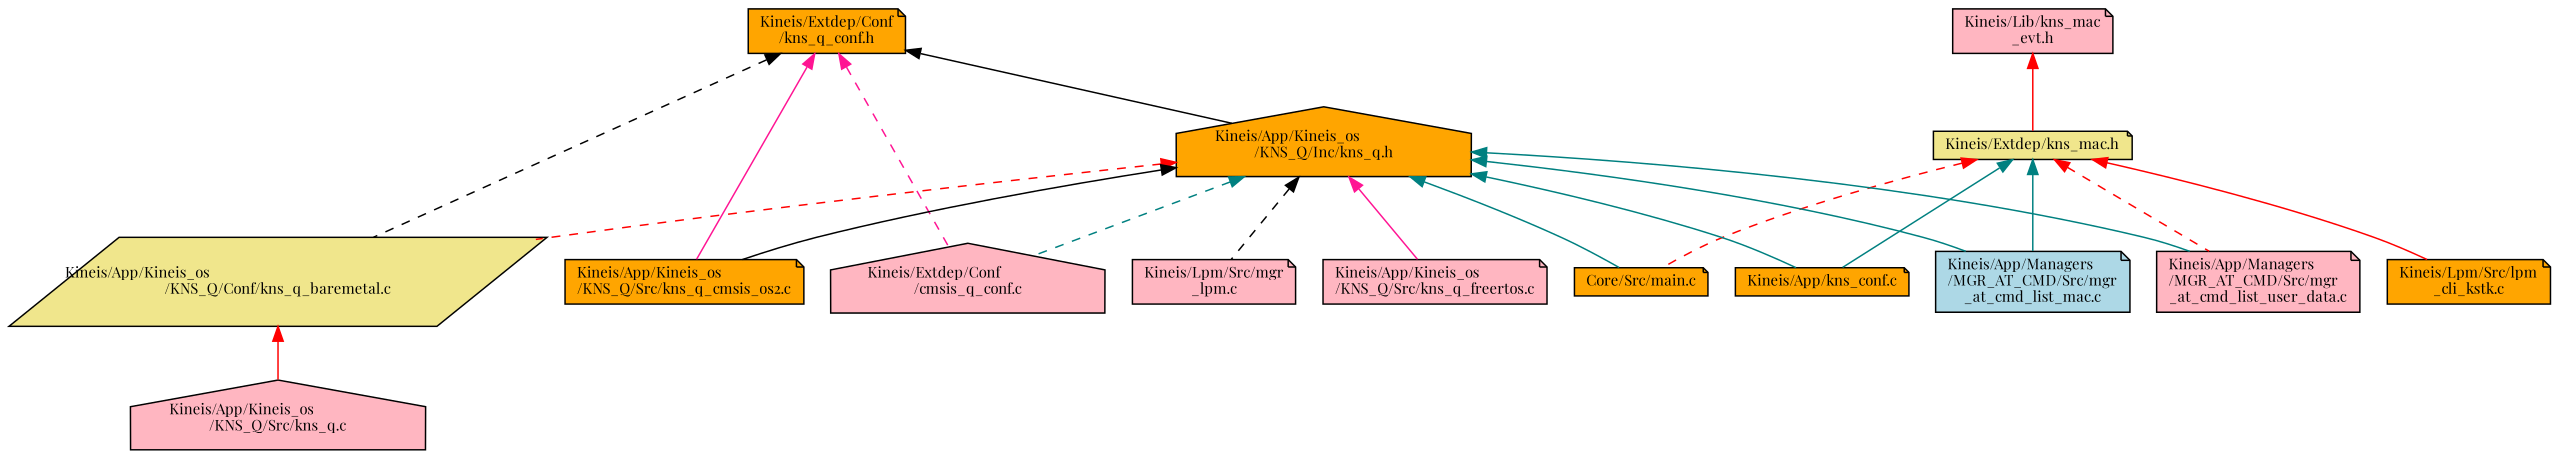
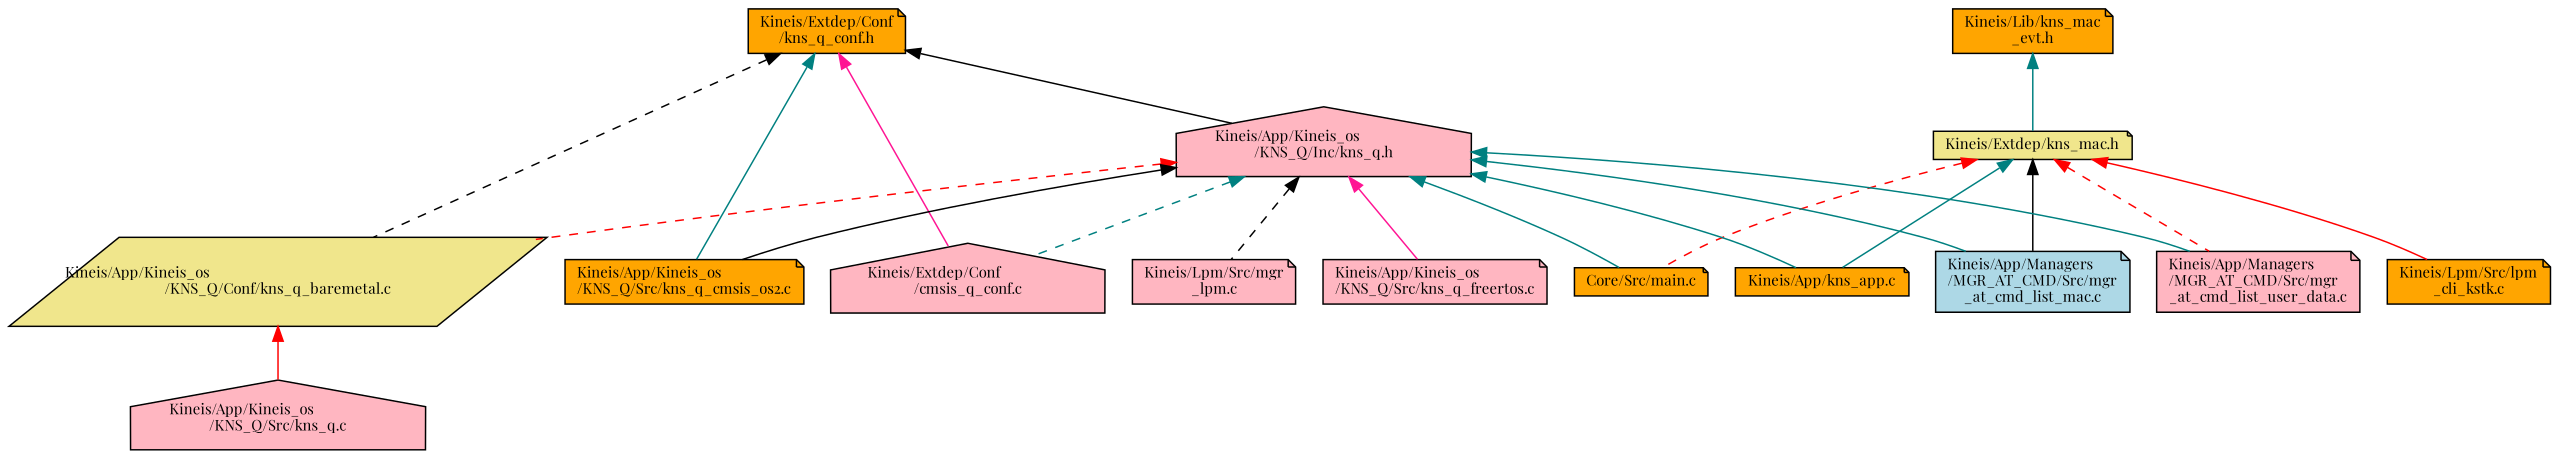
(2033, 31) -> (2033, 31)
(2033, 100) -> (2033, 100)
(1324, 145) -> (1324, 145)
(897, 157) -> (897, 157)
(752, 163) -> (752, 163)
(2033, 203) -> (2033, 203)
(1822, 282) -> (1822, 282)
